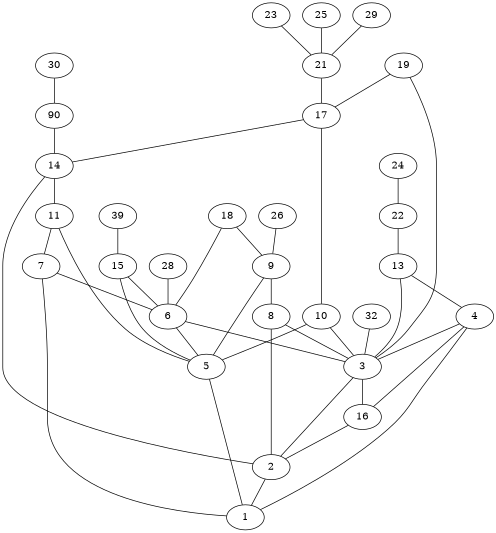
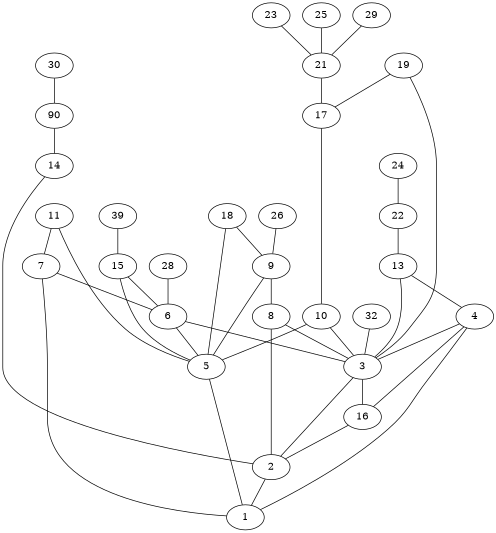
(188, 141) -> none
(54, 191) -> none
(200, 267) -> (217, 292)
